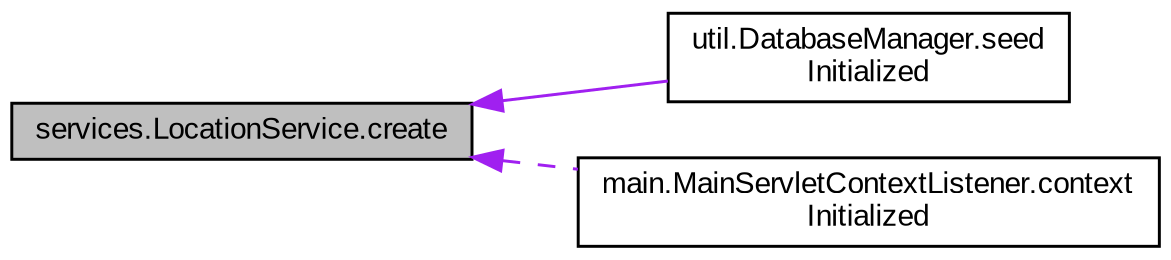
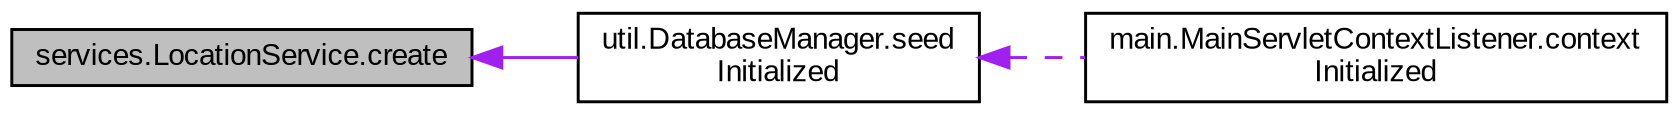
(540, 165) -> (1047, 58)
